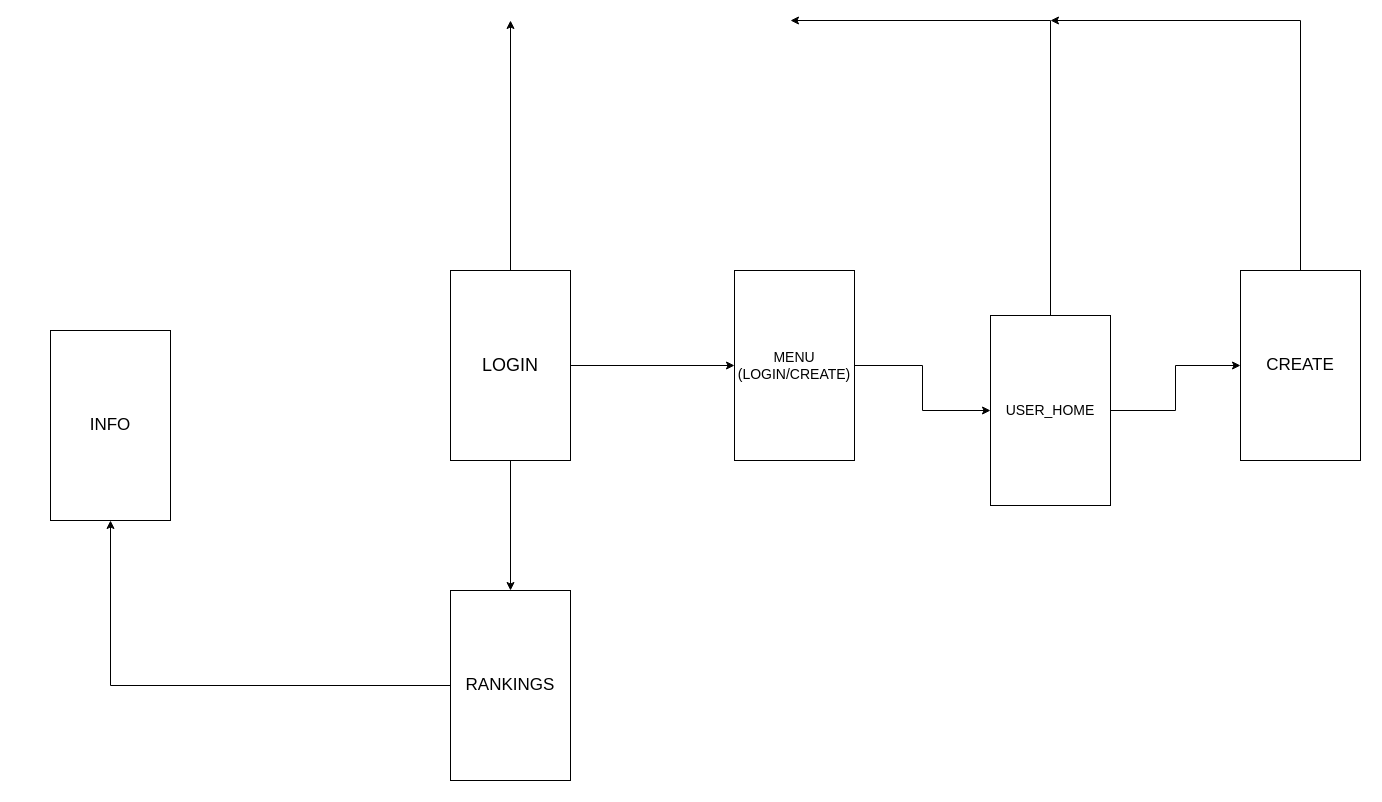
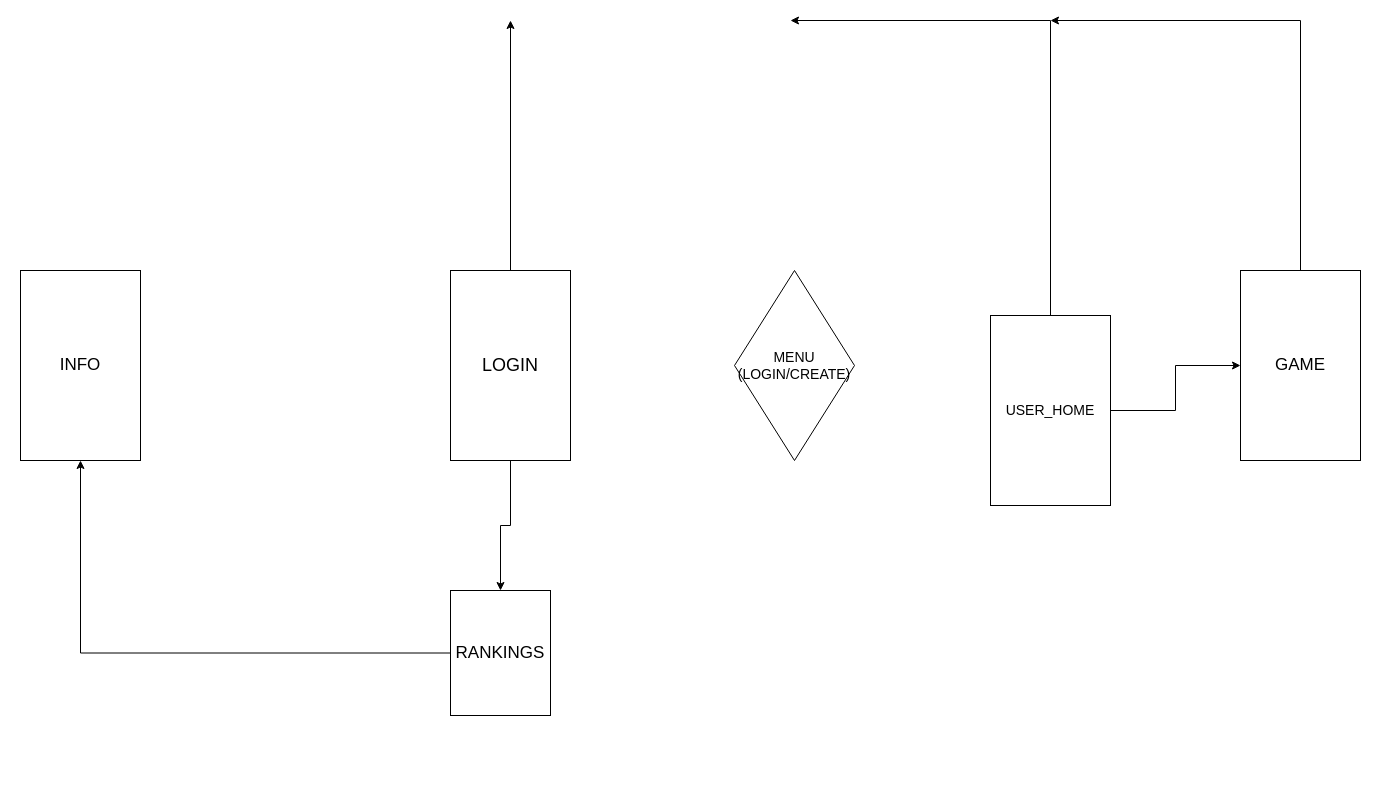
(649, 366) -> none
(795, 366) -> (795, 366)
(1301, 366) -> (1301, 366)
(923, 385) -> none
(111, 426) -> (81, 366)
(511, 686) -> (501, 653)
